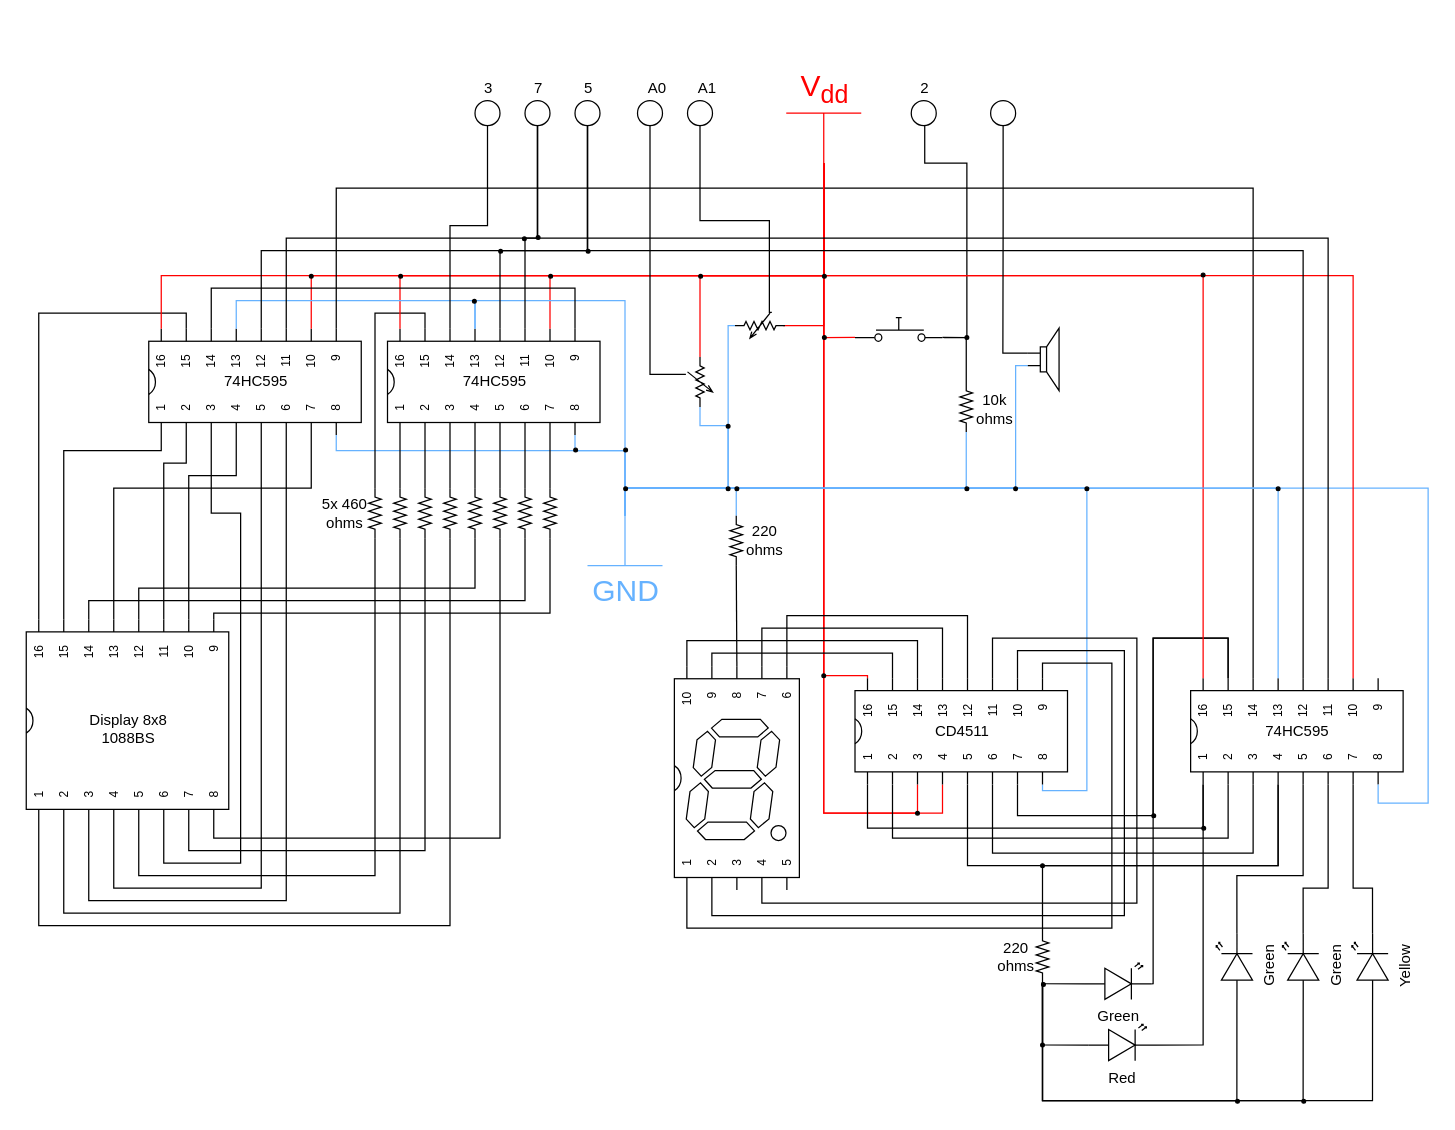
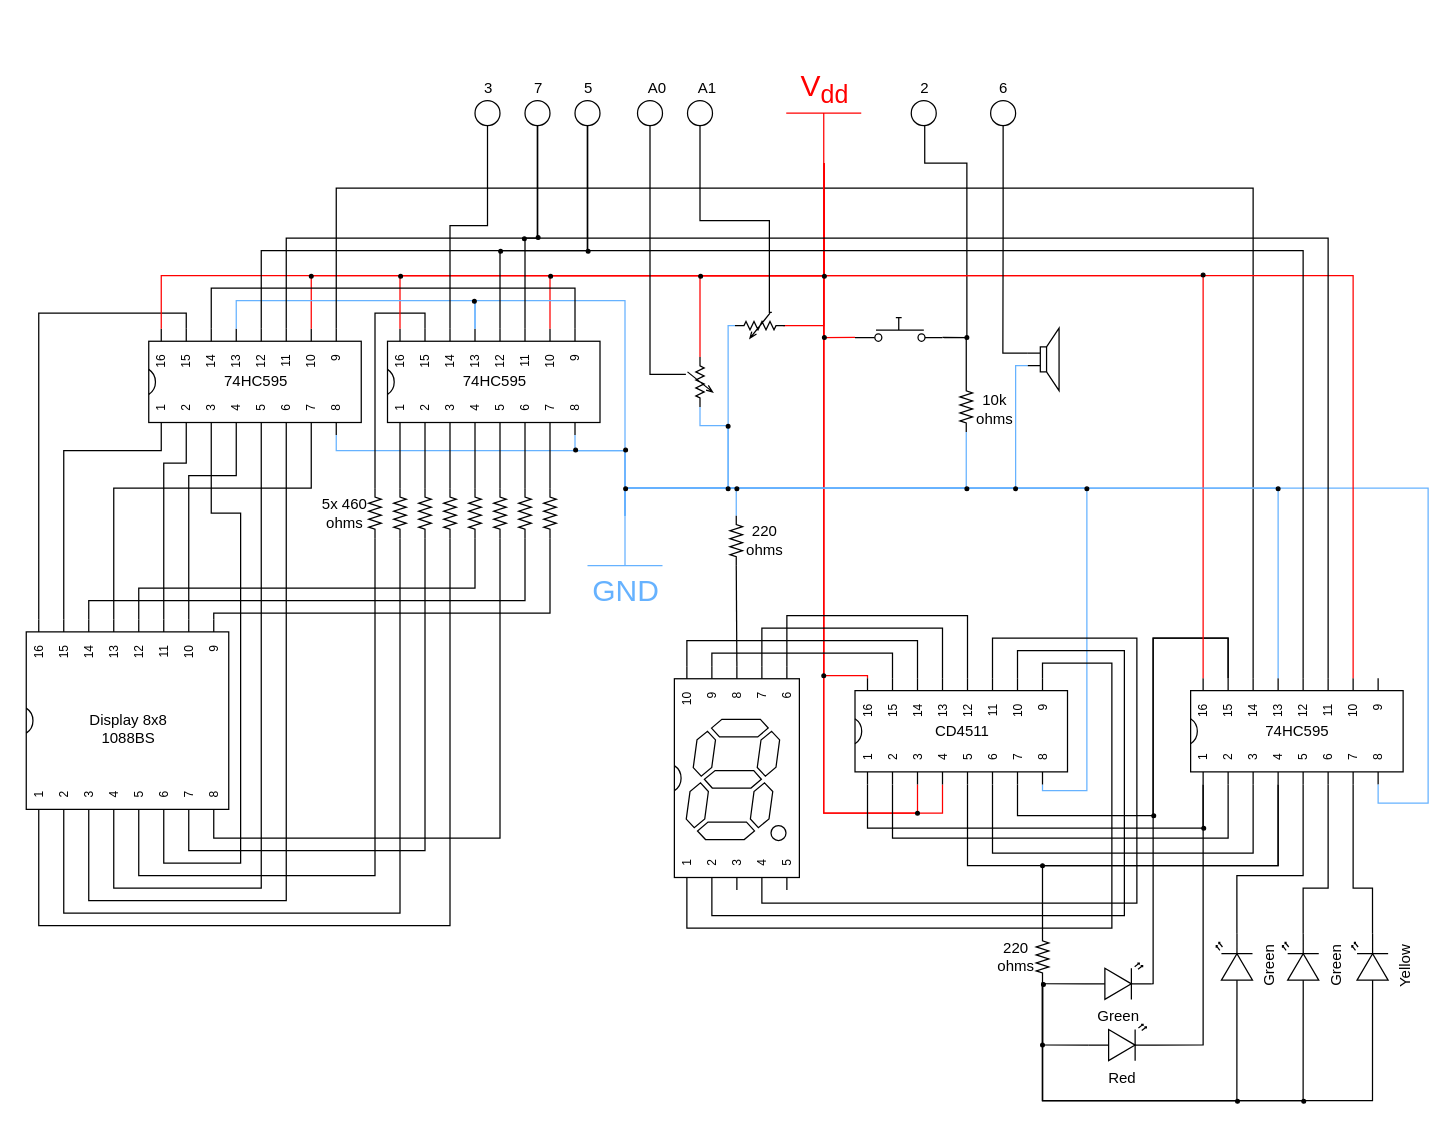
none -> (1003, 88)
